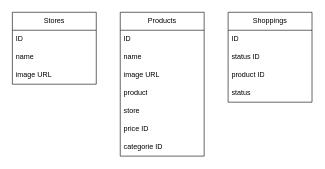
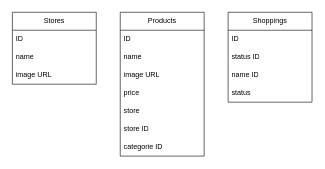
(251, 75) -> (245, 75)
(138, 93) -> (133, 93)
(138, 129) -> (139, 129)
